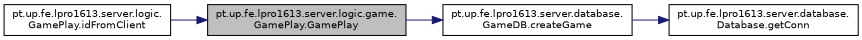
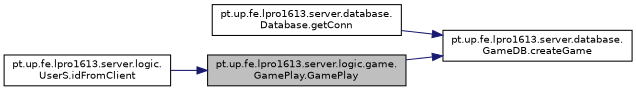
(87, 20) -> (87, 70)
(645, 20) -> (417, 32)
